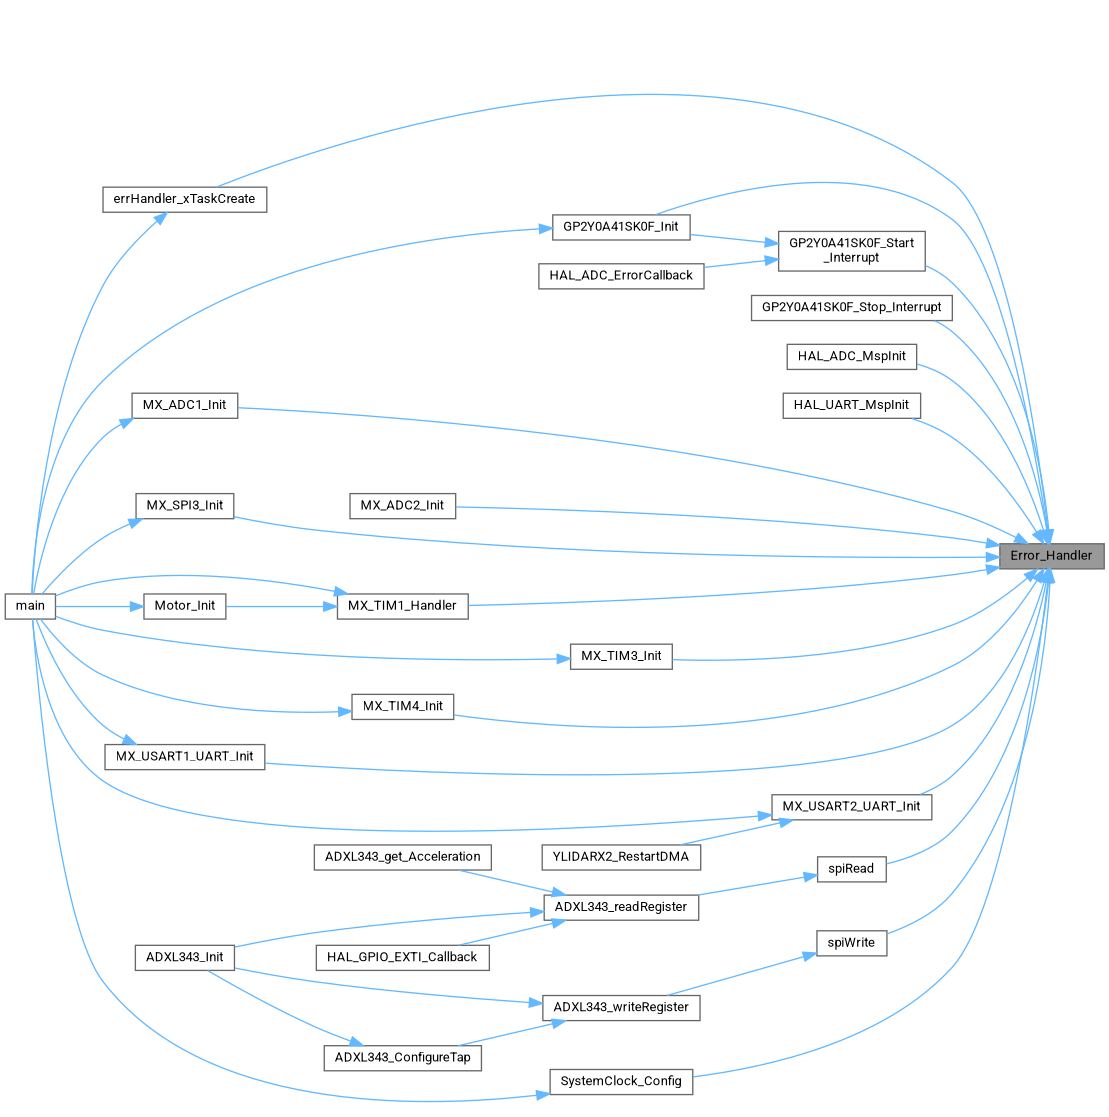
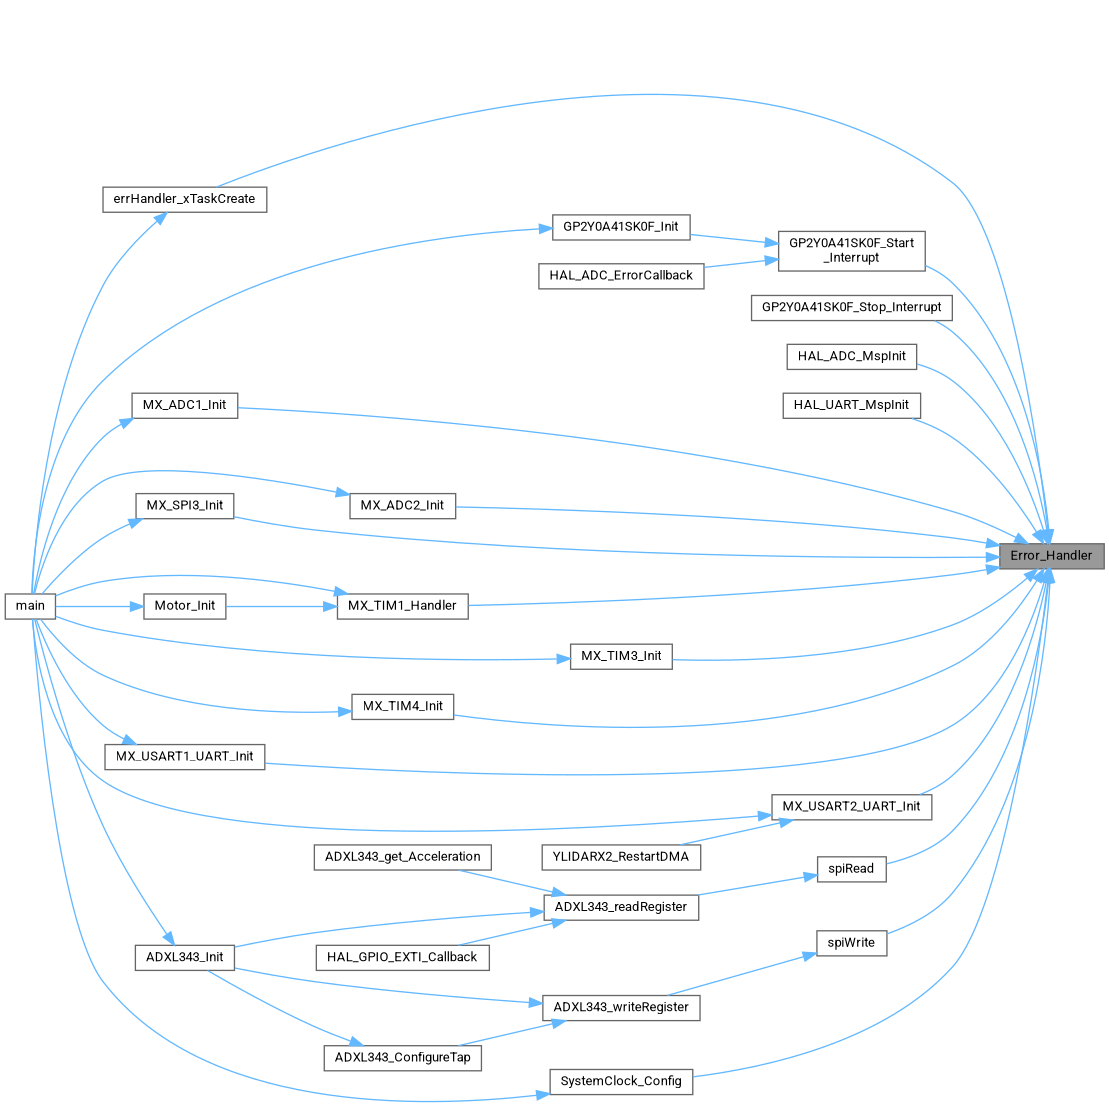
(959, 227) -> none
none -> (152, 471)
none -> (85, 783)
